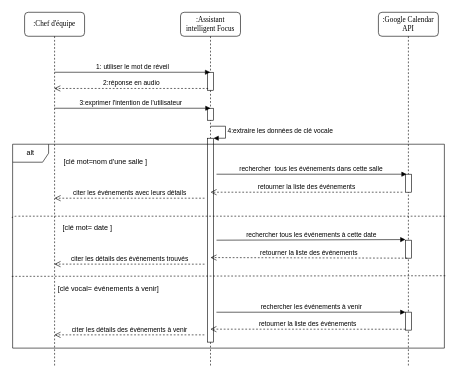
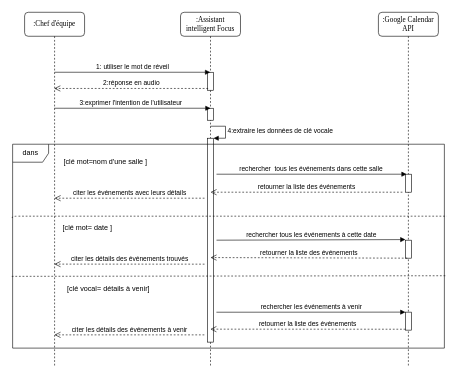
(30, 153) -> (30, 153)
(108, 289) -> (108, 289)
